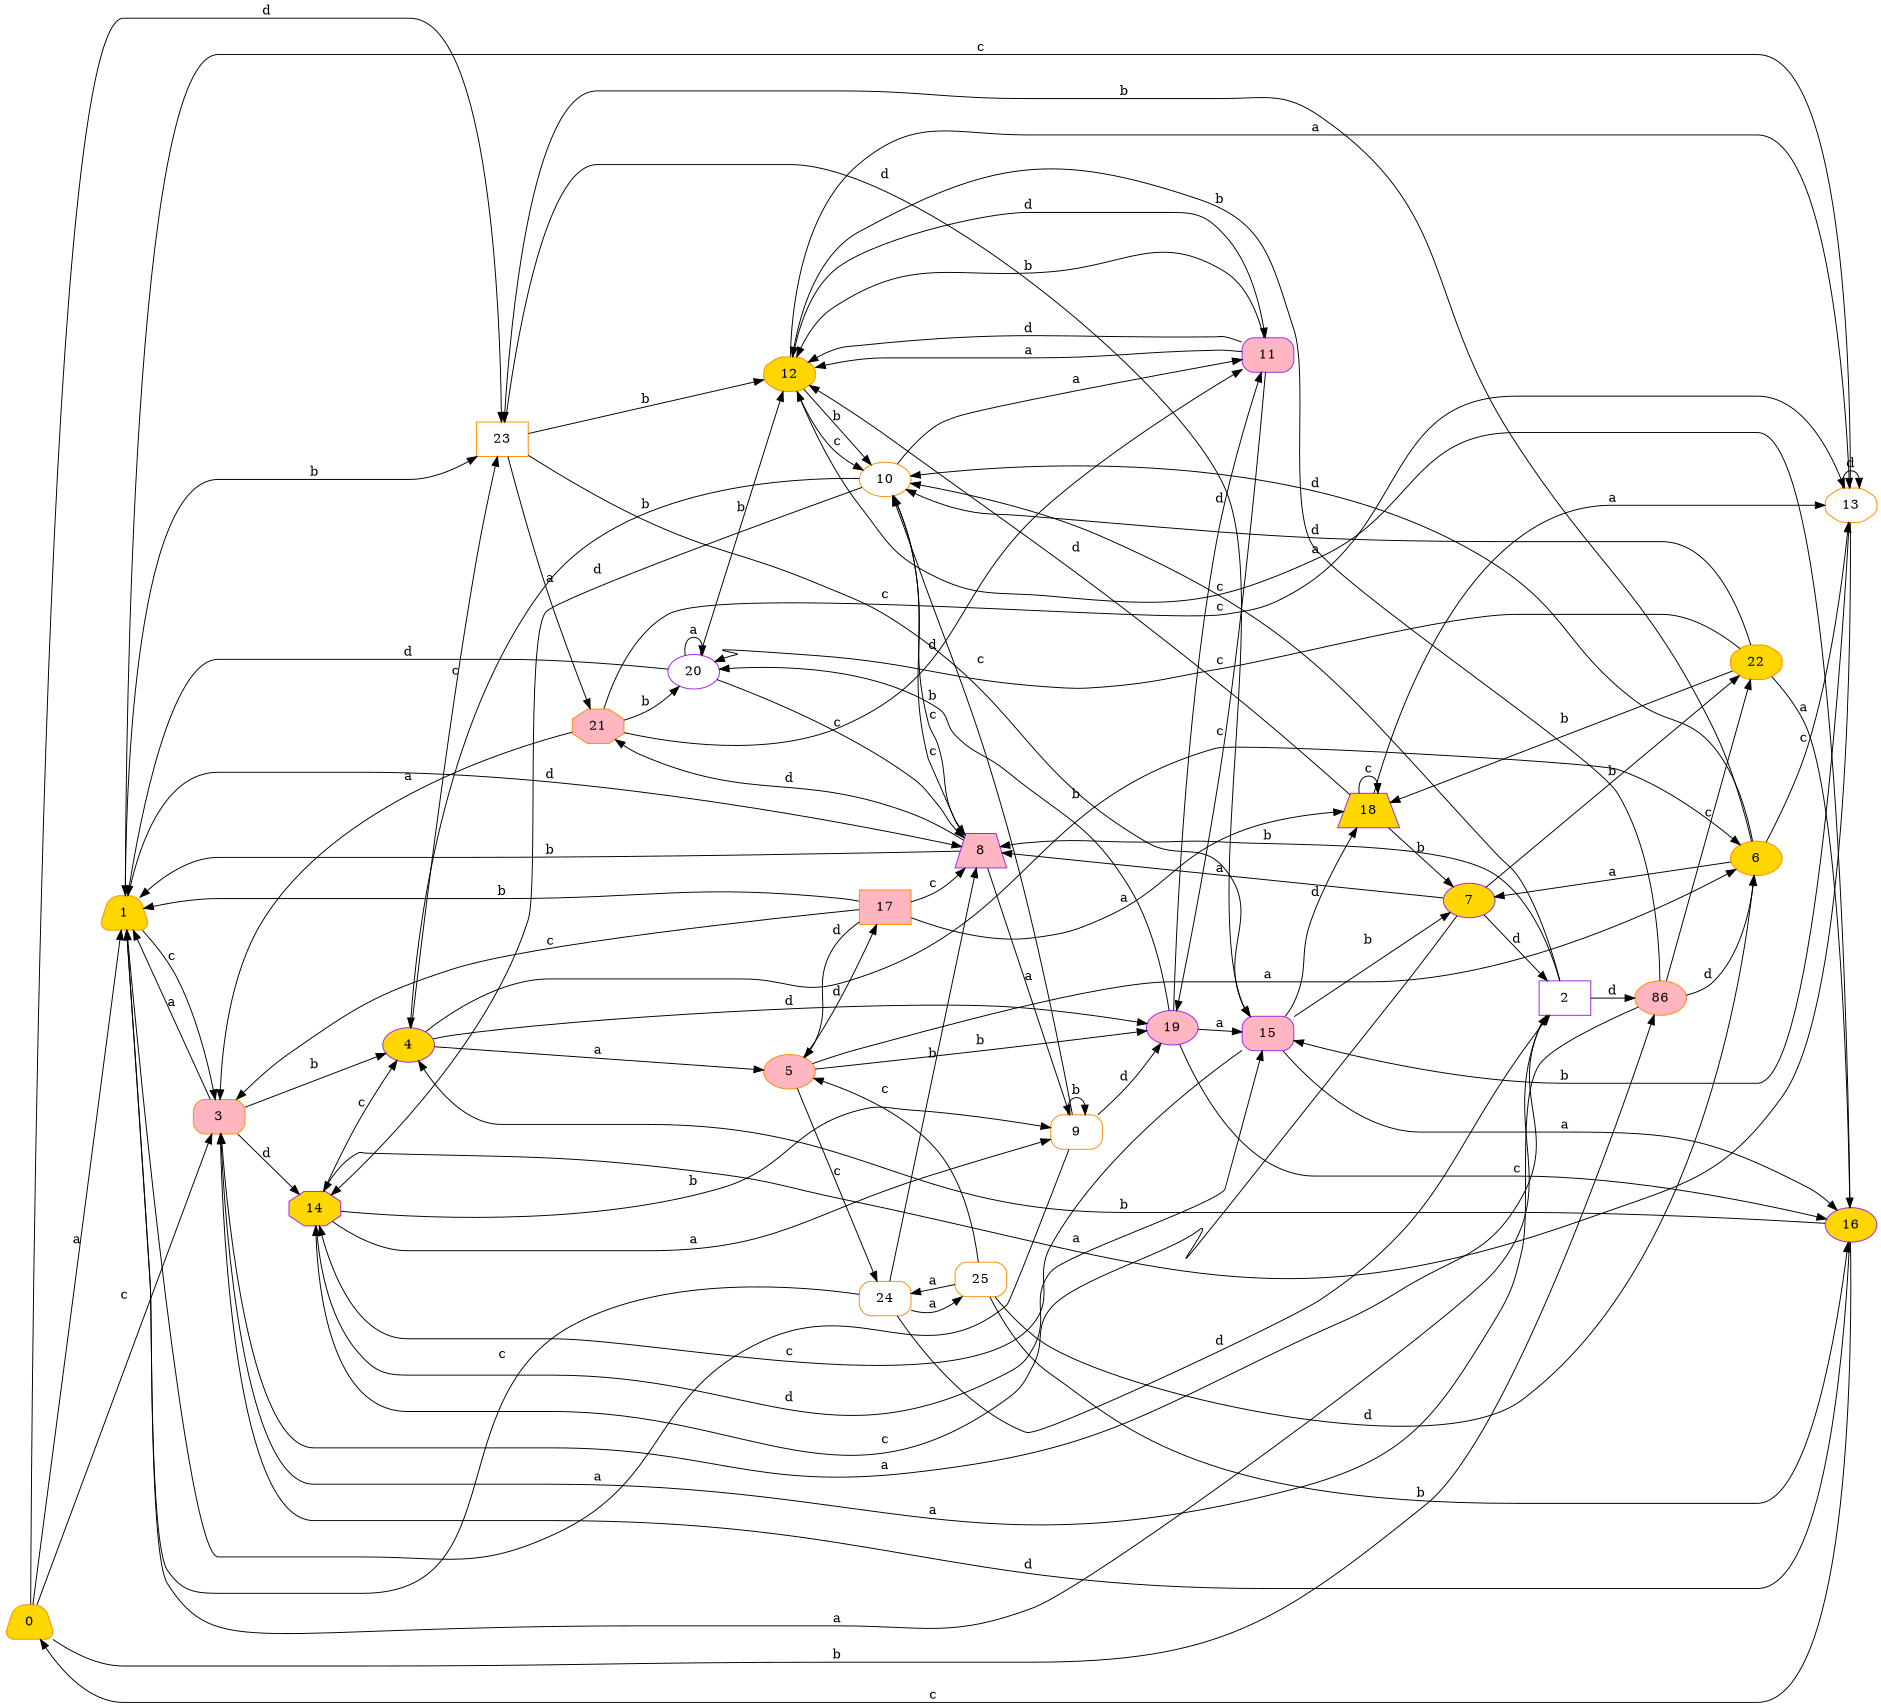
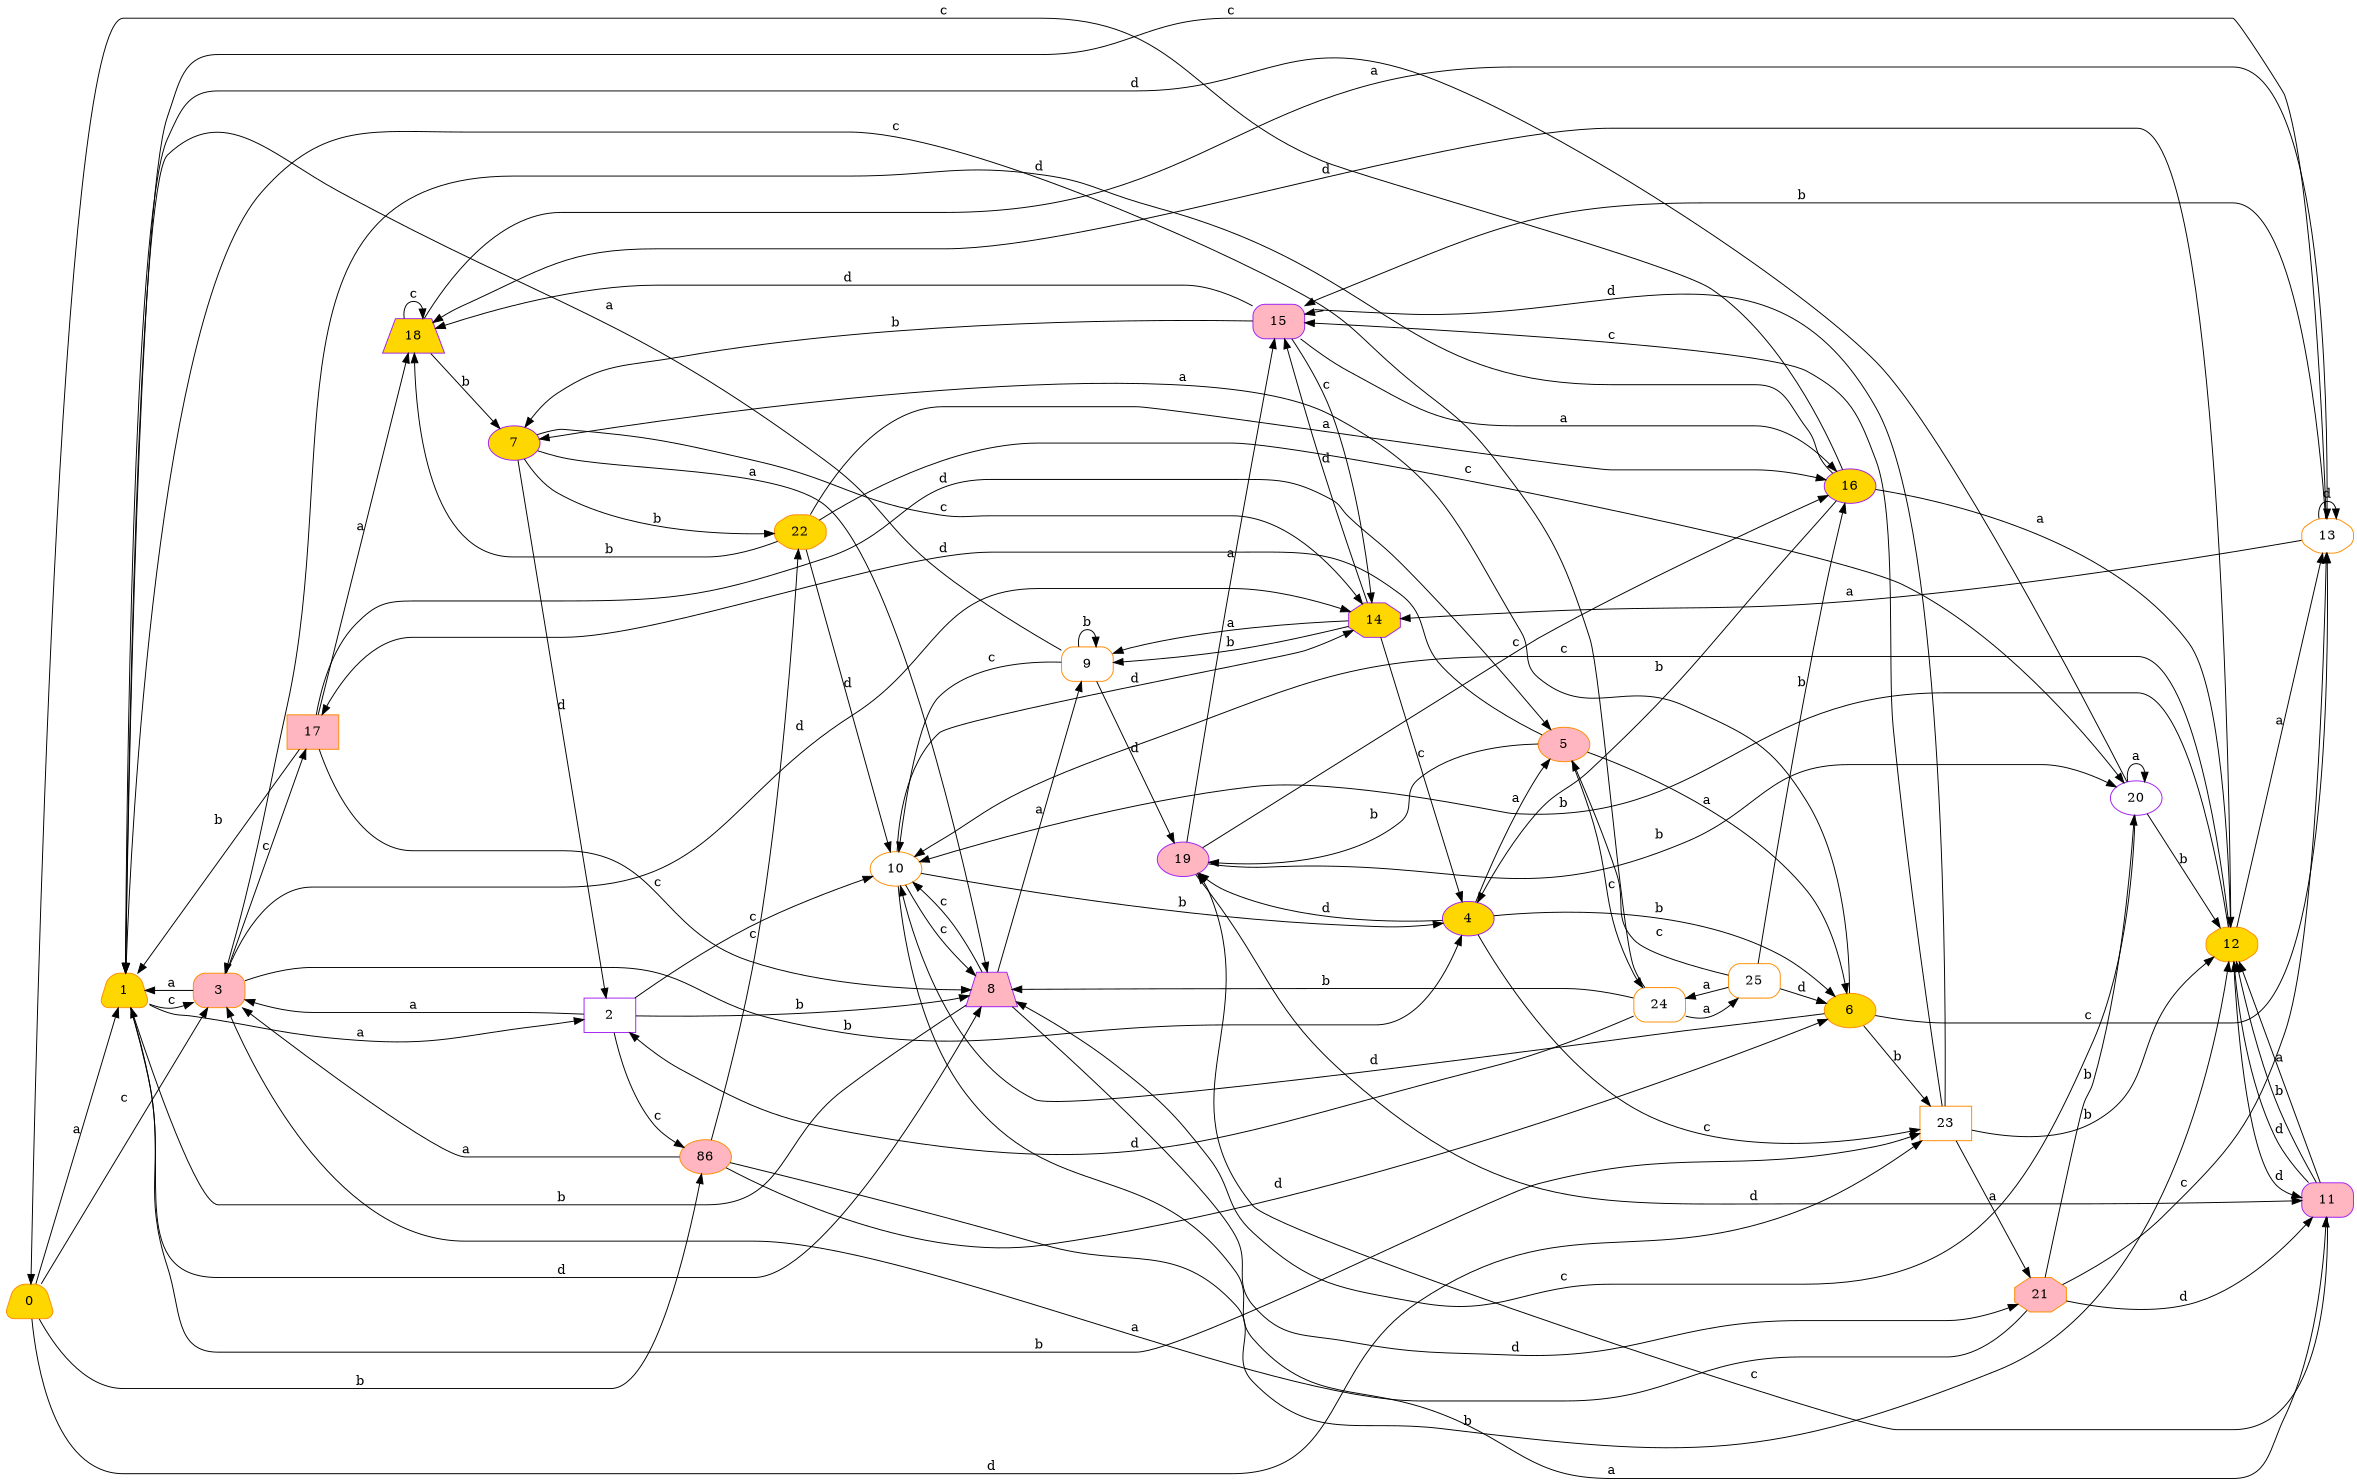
(1091, 584) -> (1684, 128)
(534, 951) -> (264, 866)
(1613, 991) -> (658, 1116)
